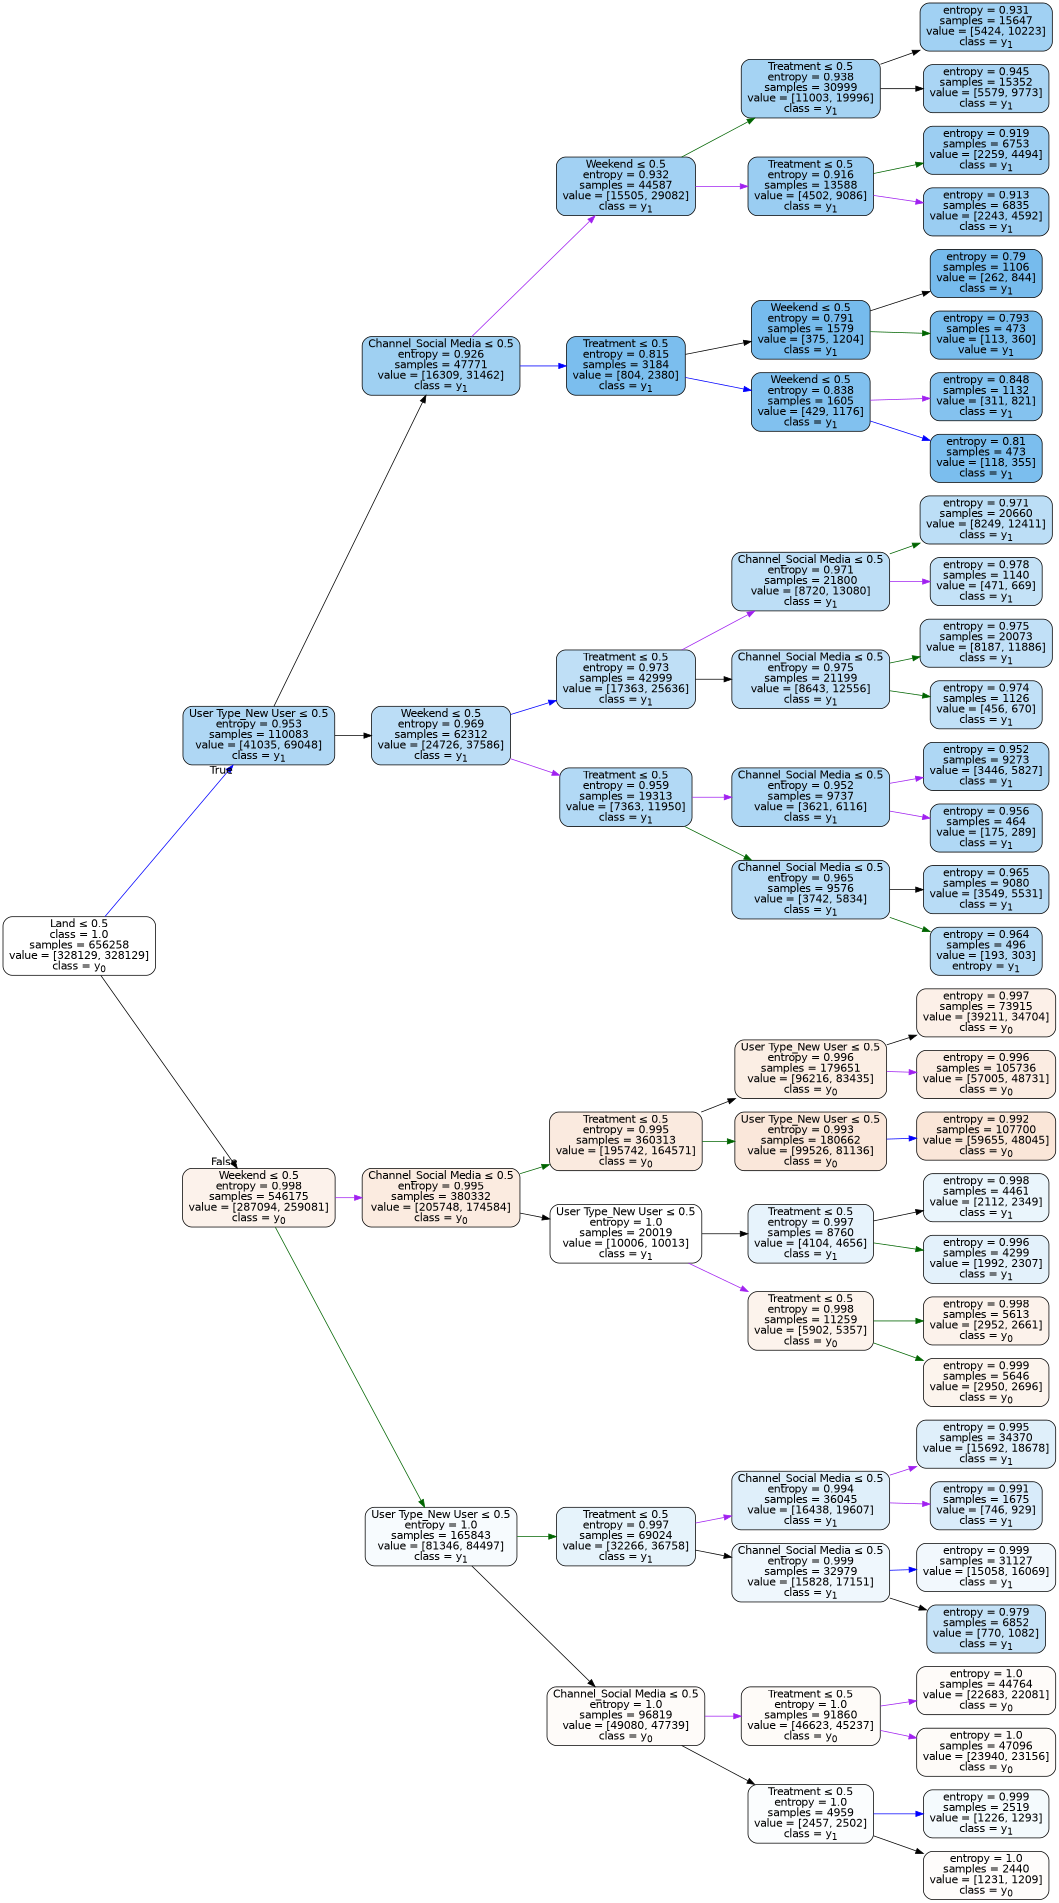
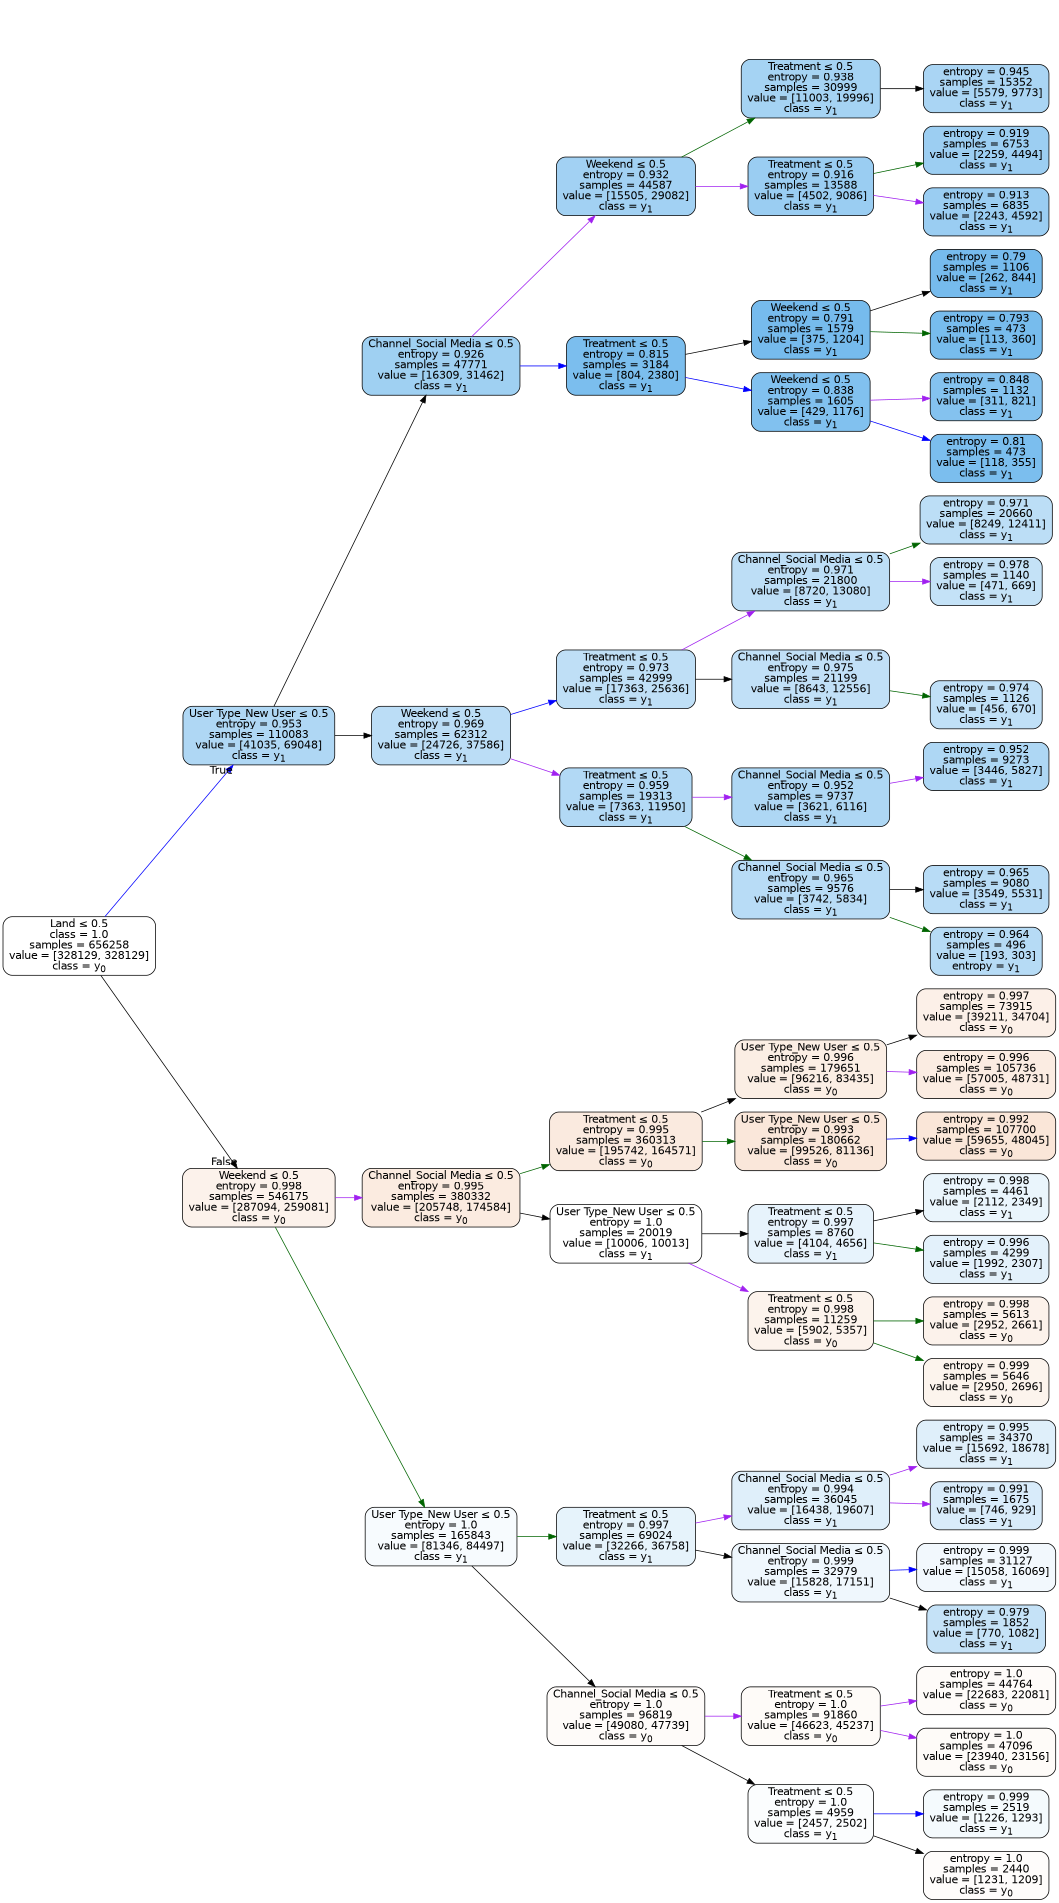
(986, 27) -> none
(983, 350) -> (983, 350)
(986, 643) -> none
(986, 828) -> none
(986, 1623) -> (986, 1623)
